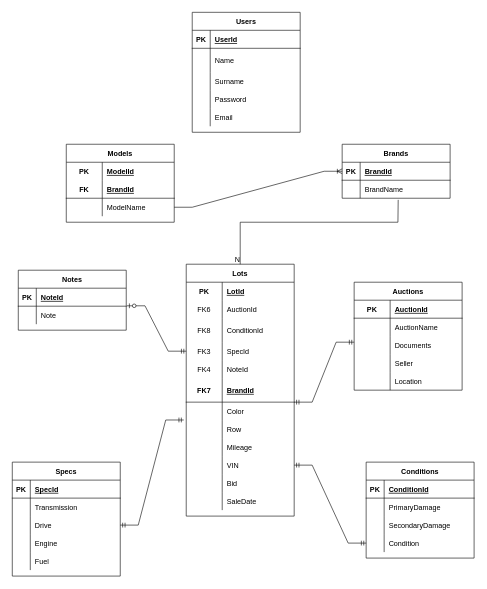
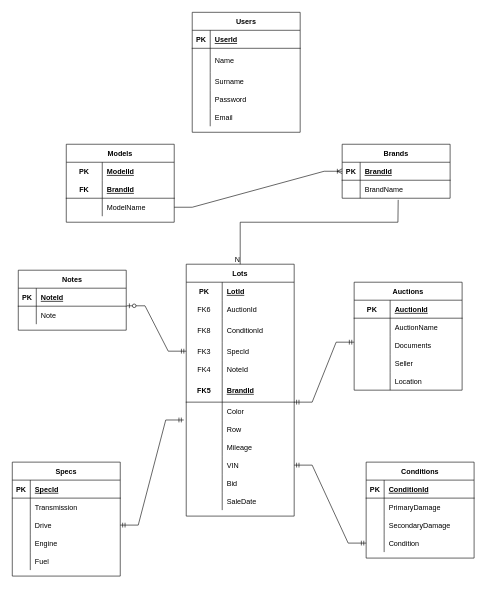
(204, 391) -> (204, 391)
